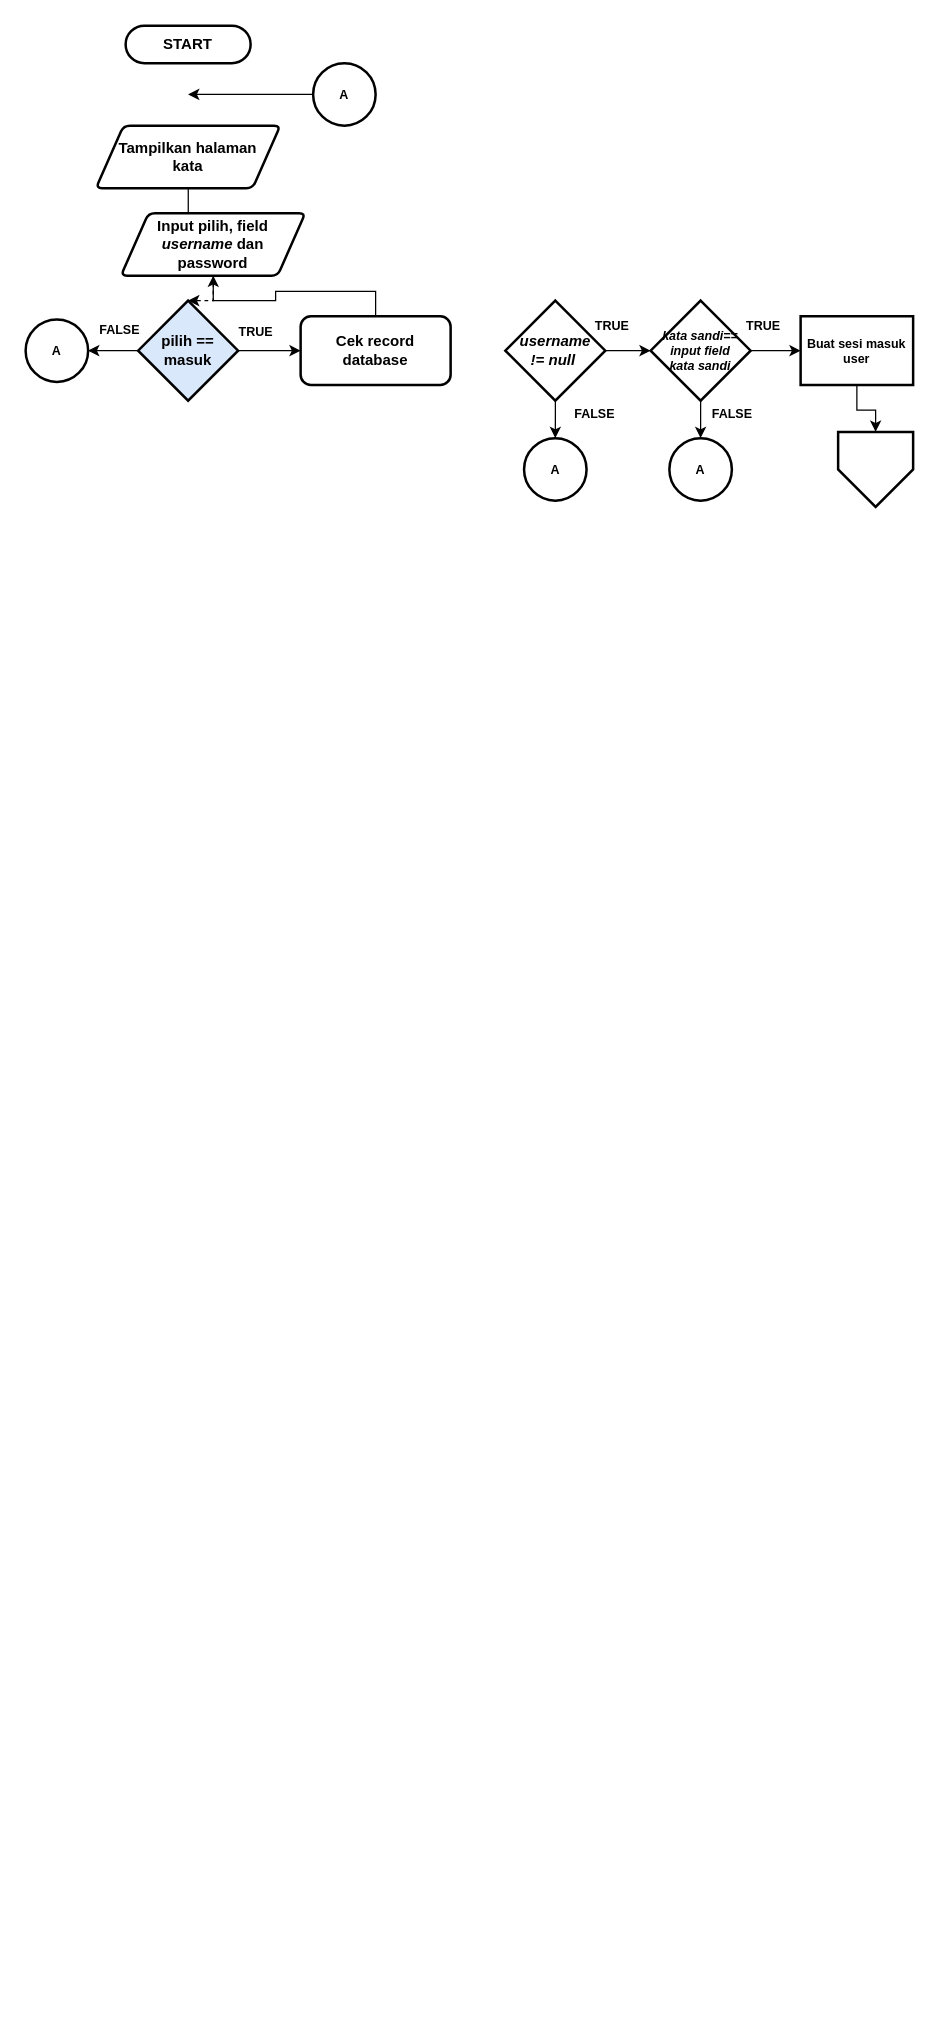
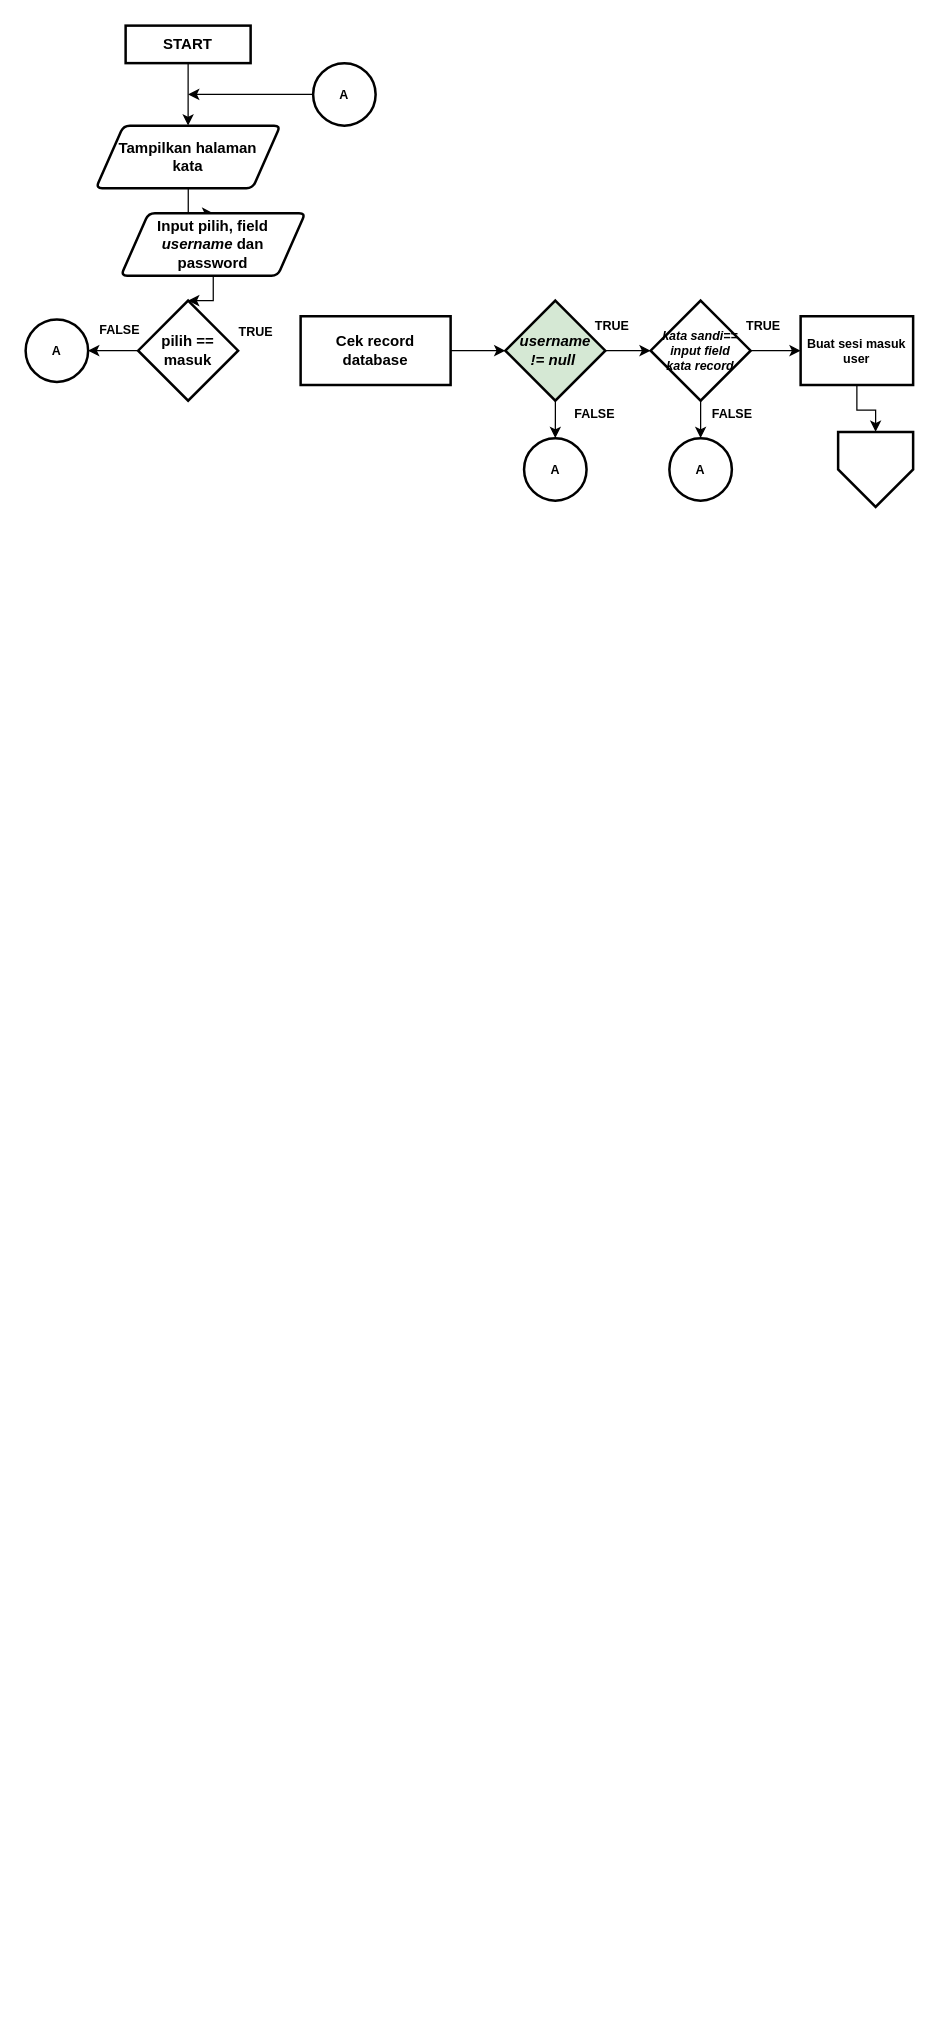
(188, 44) -> (188, 44)
none -> (188, 90)
(206, 213) -> (203, 213)
(304, 291) -> (474, 351)
(206, 301) -> (206, 301)
(188, 351) -> (188, 351)
(265, 351) -> none
(376, 351) -> (376, 351)
(555, 351) -> (555, 351)
(701, 351) -> (701, 351)
